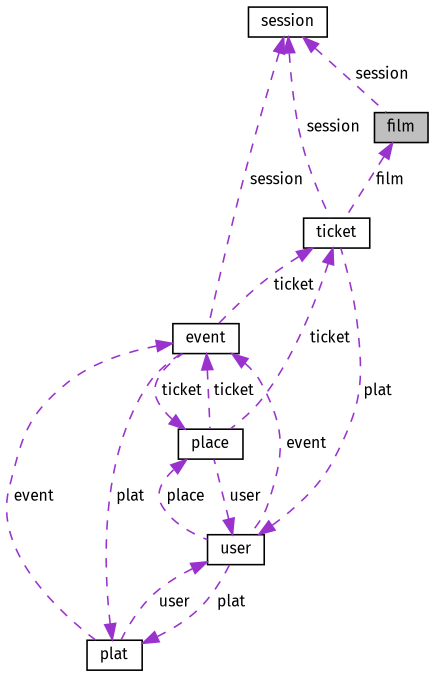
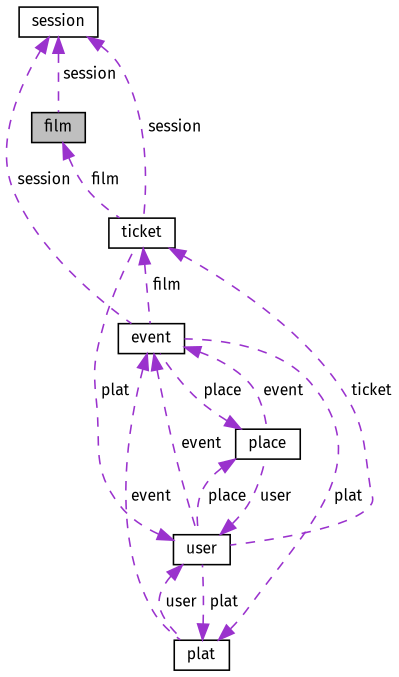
(292, 286) -> (165, 286)
(291, 354) -> (356, 416)
(180, 391) -> (221, 391)
(232, 391) -> (281, 391)
